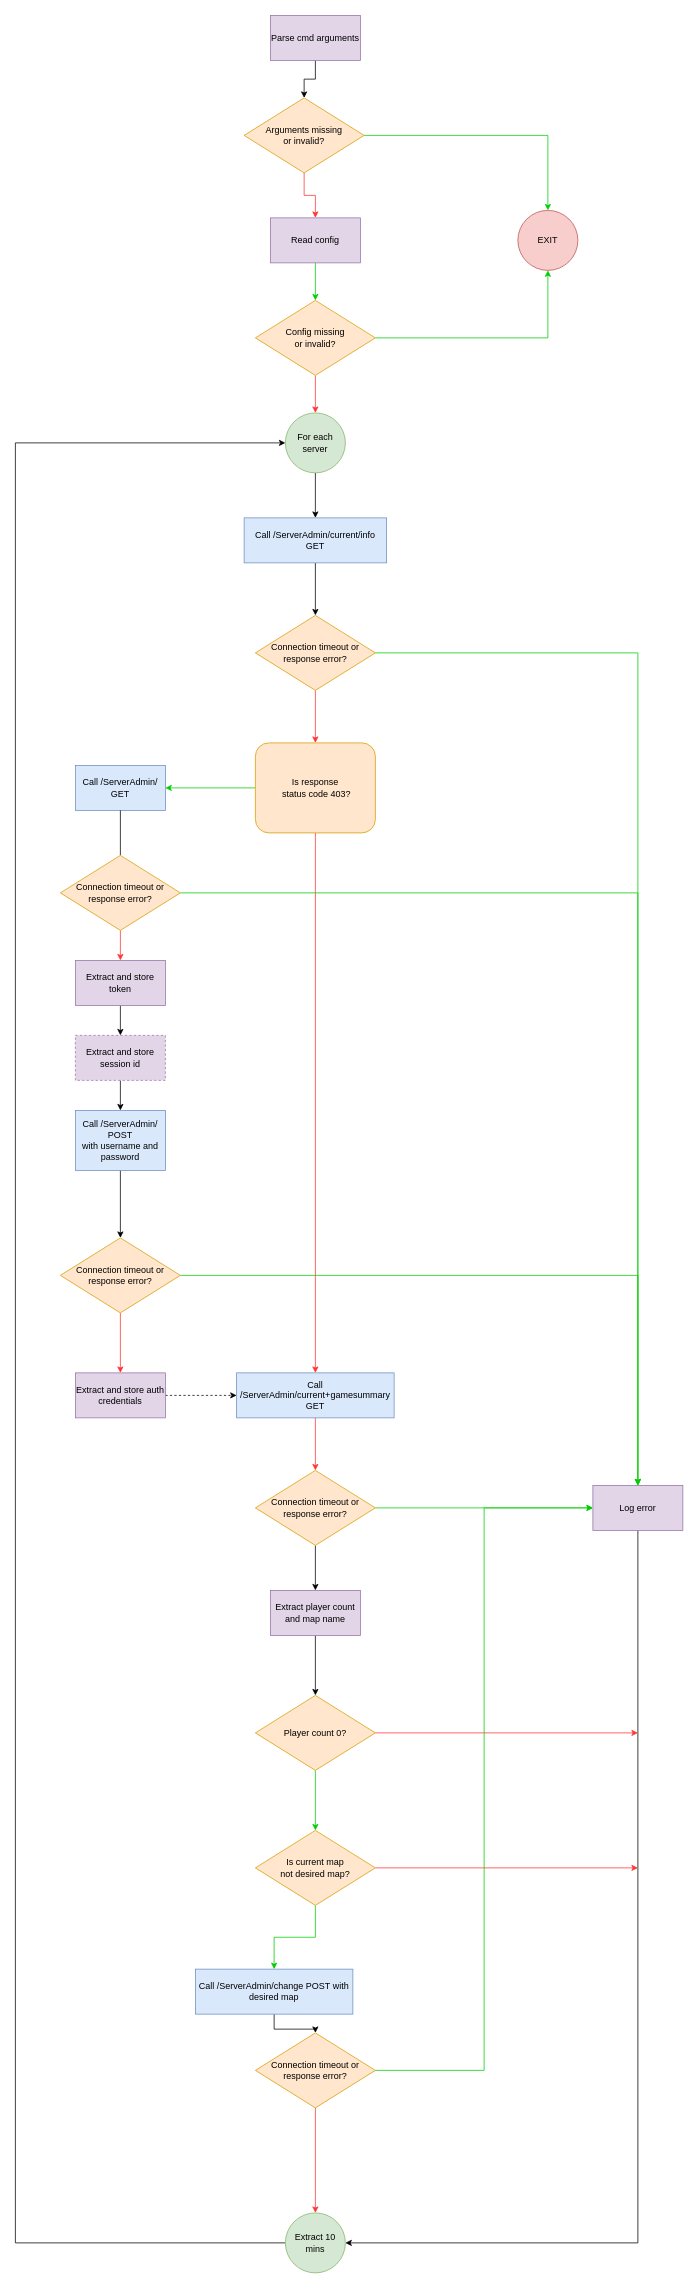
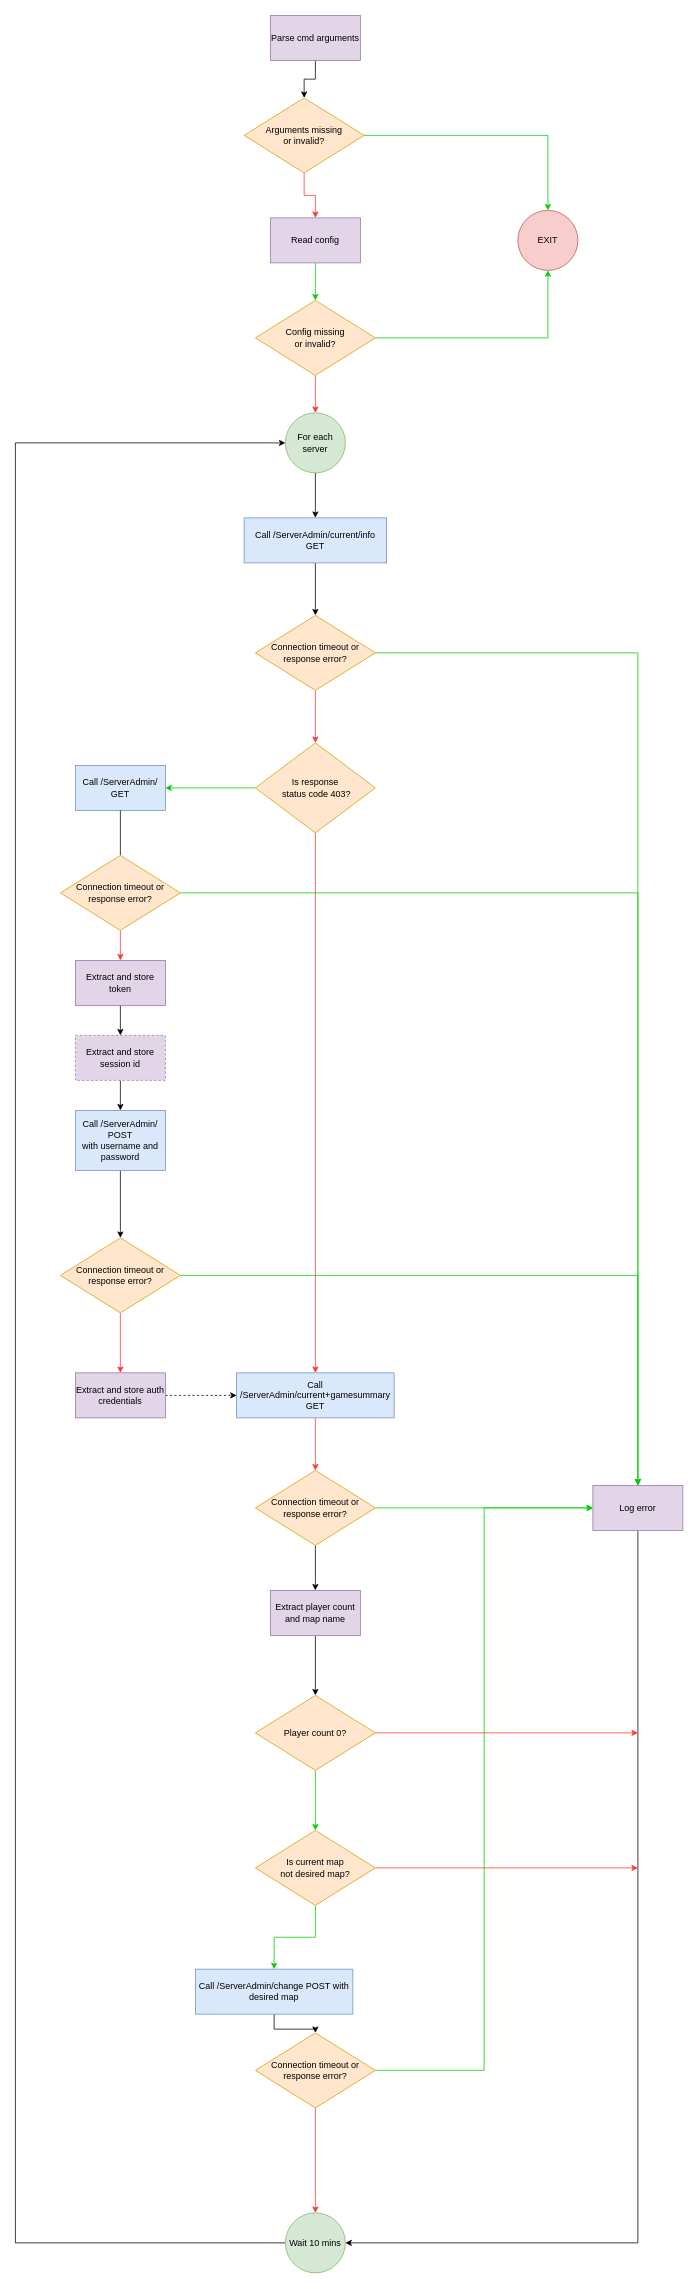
(315, 788) -> (315, 788)
(315, 2243) -> (315, 2243)
